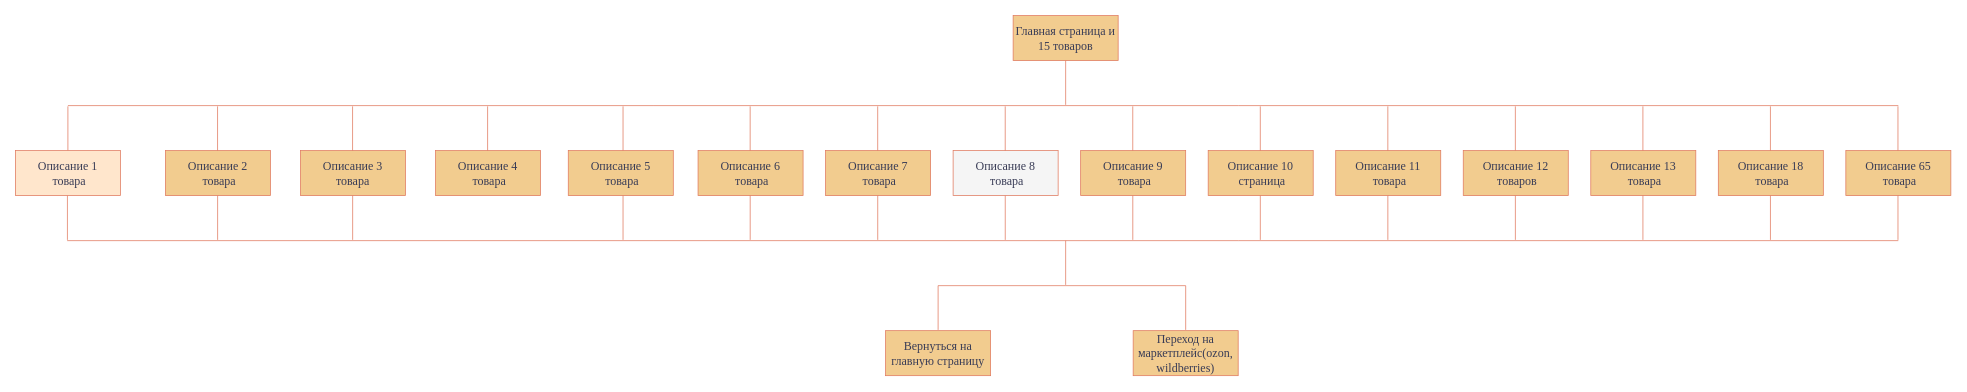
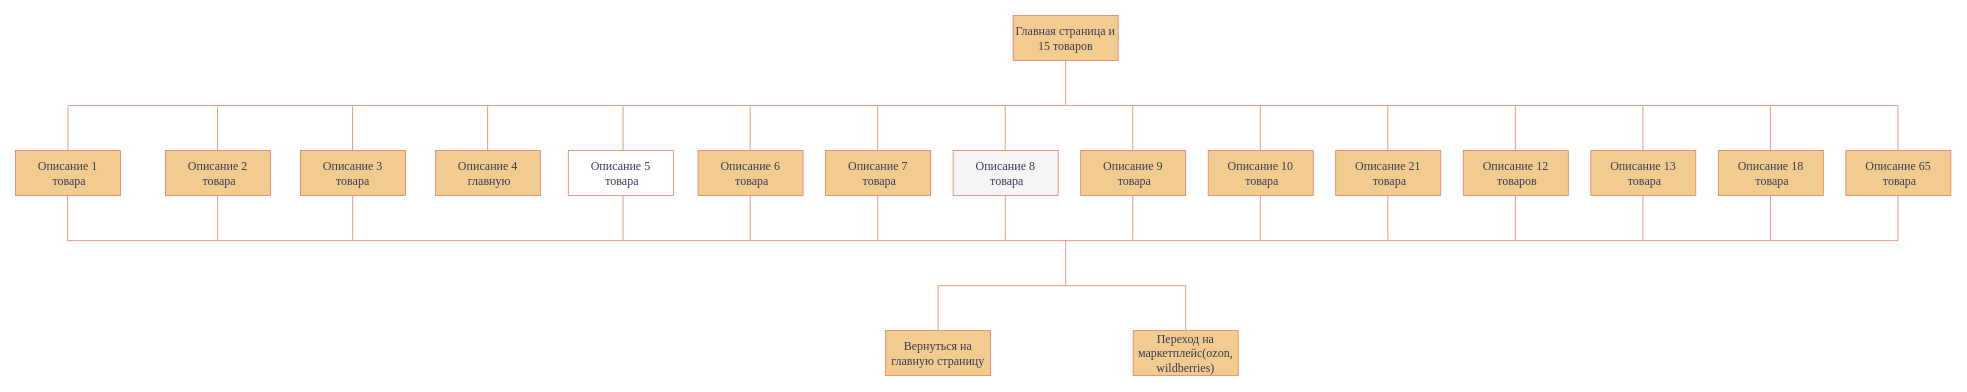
(68, 173) -> (68, 173)
(488, 173) -> (488, 173)
(621, 173) -> (621, 173)
(1260, 173) -> (1260, 173)
(1388, 173) -> (1388, 173)
